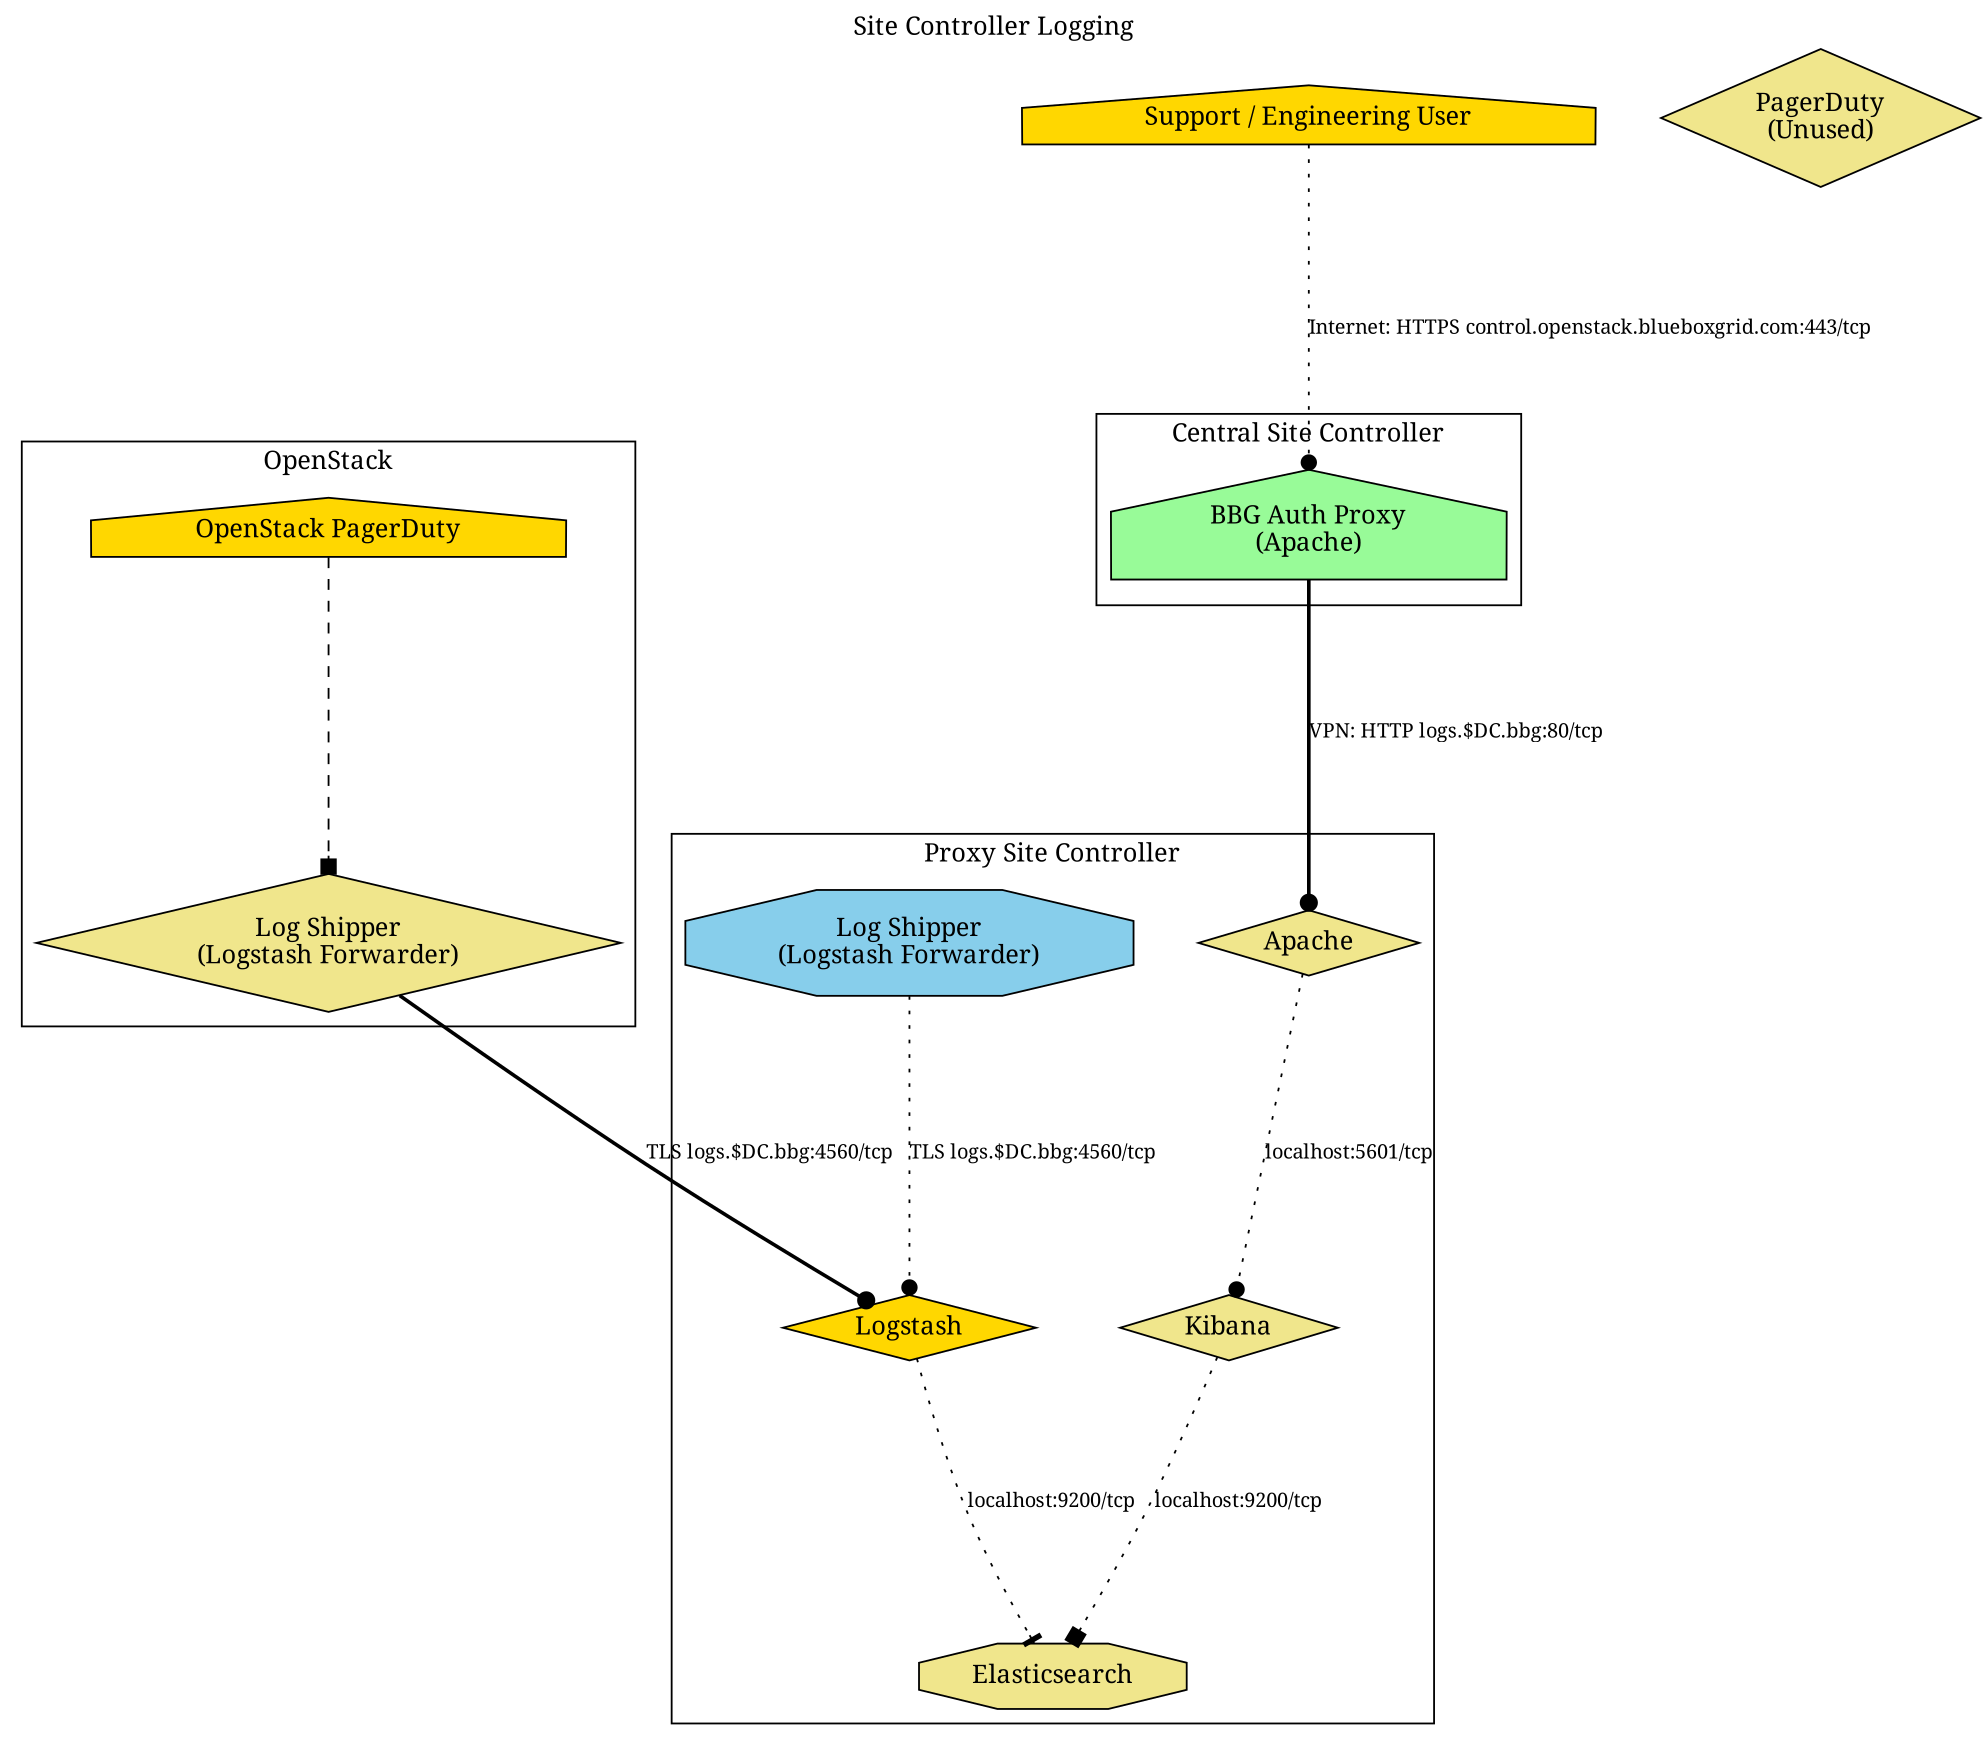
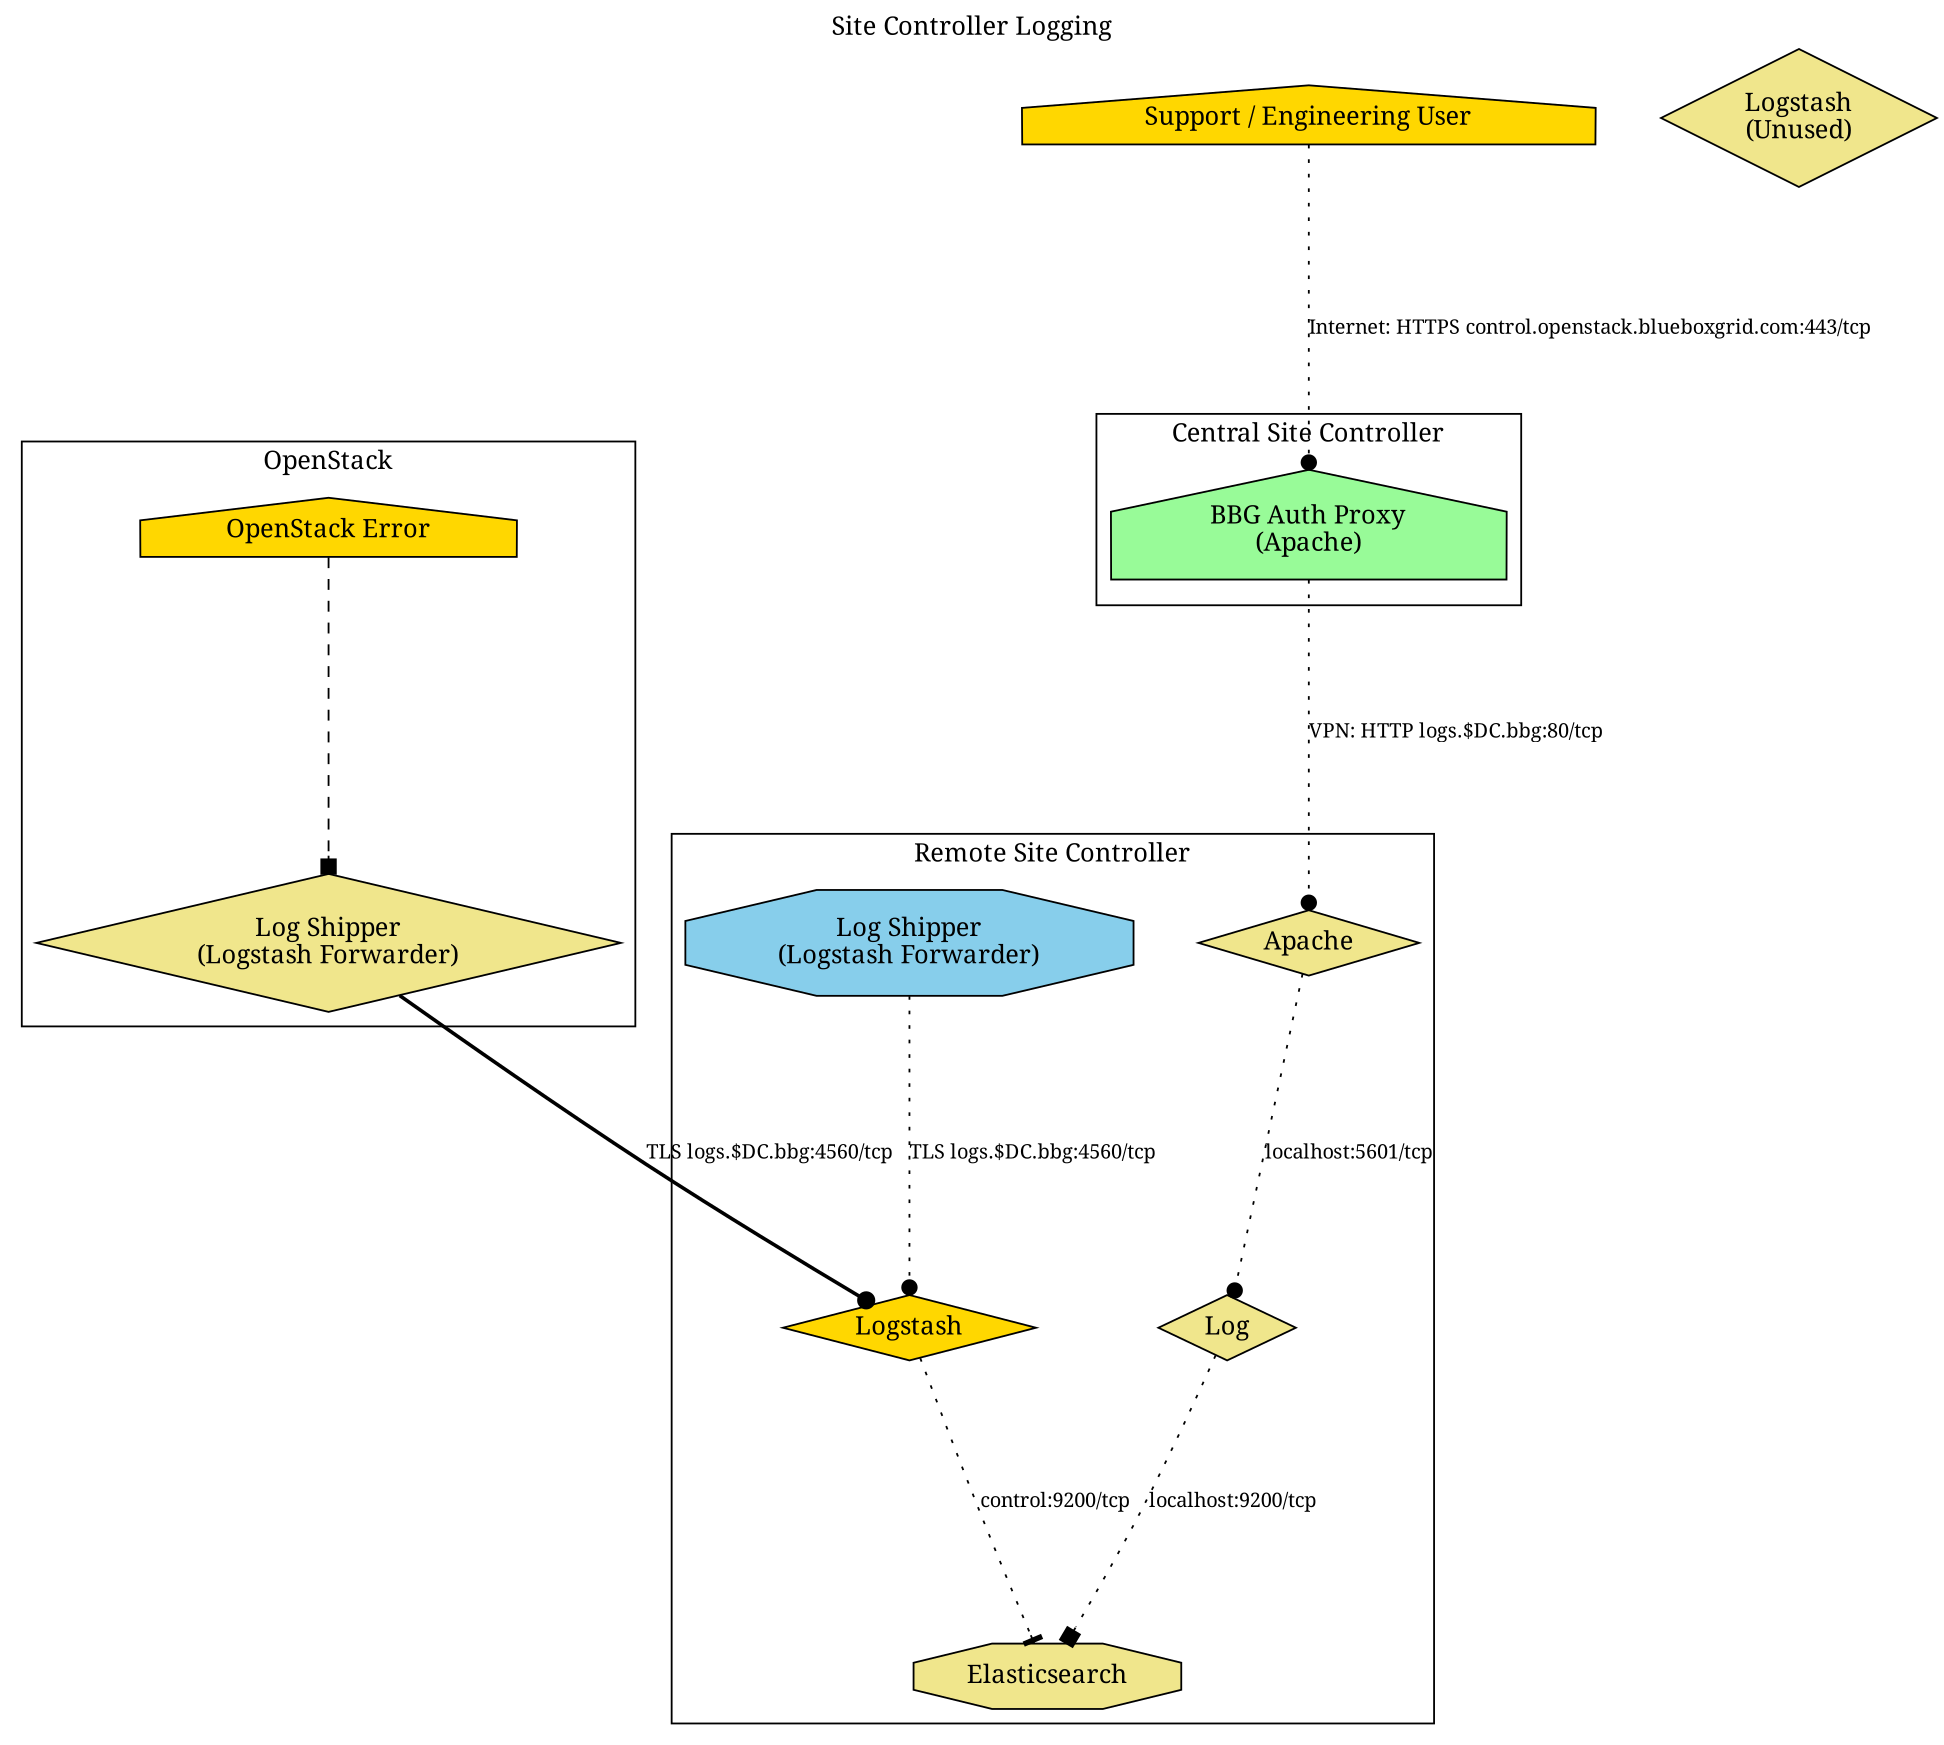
(1821, 118) -> (1799, 118)
(329, 530) -> (329, 530)
(1309, 737) -> (1309, 737)
(1053, 855) -> (1053, 855)
(1229, 1328) -> (1227, 1328)
(1052, 1502) -> (1056, 1502)
